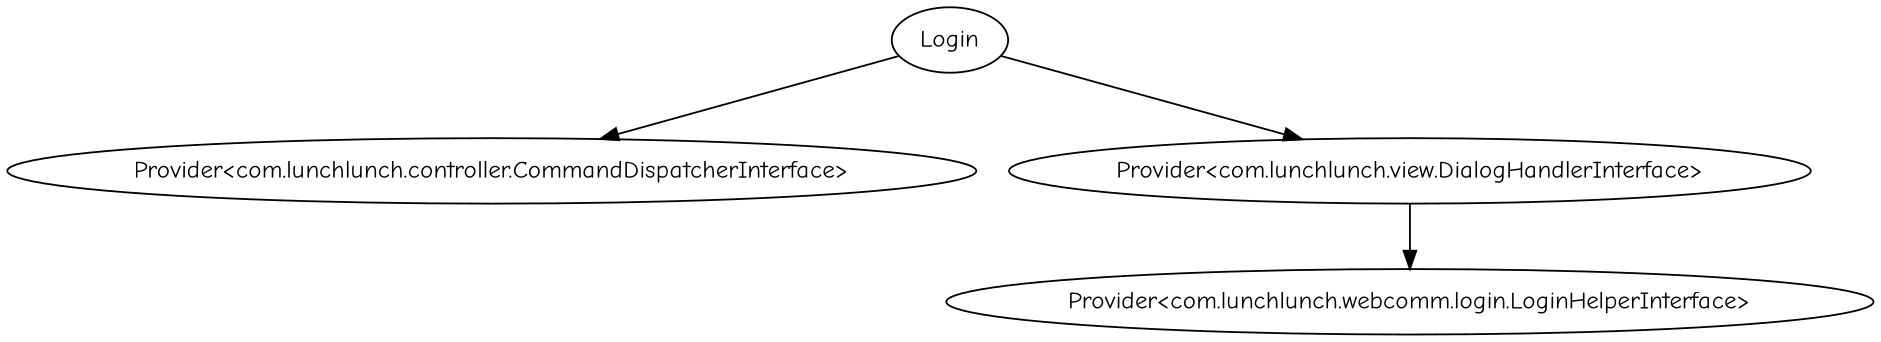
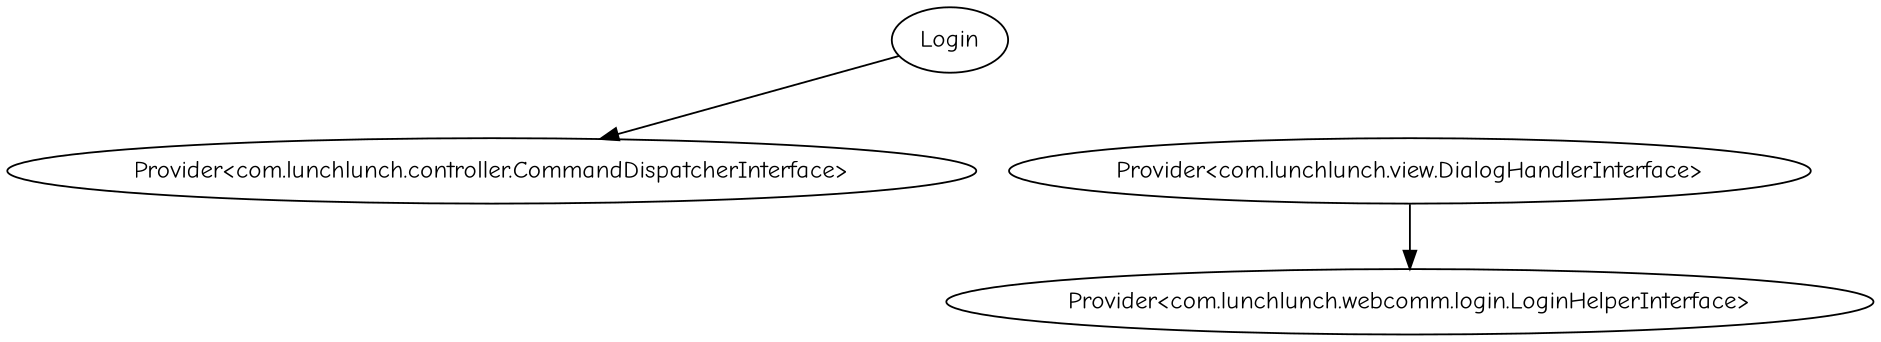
(1143, 95) -> none
